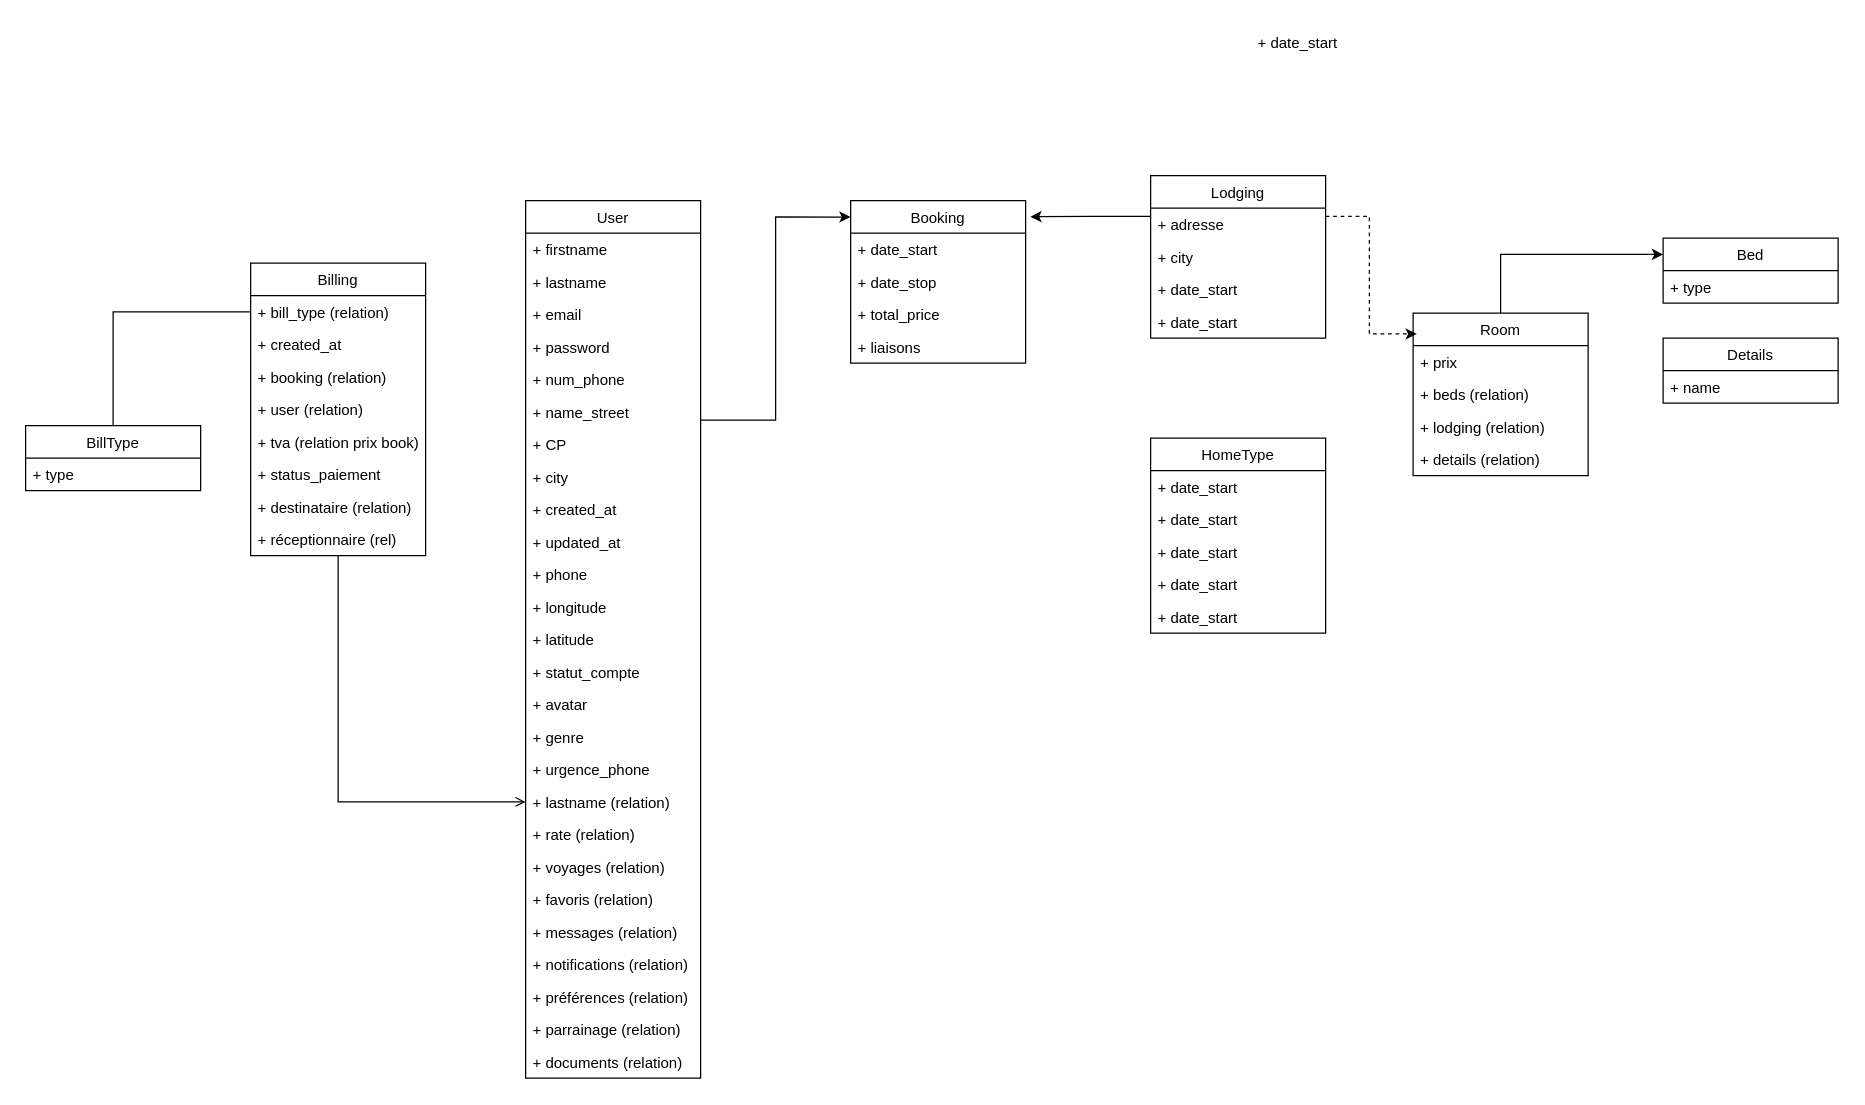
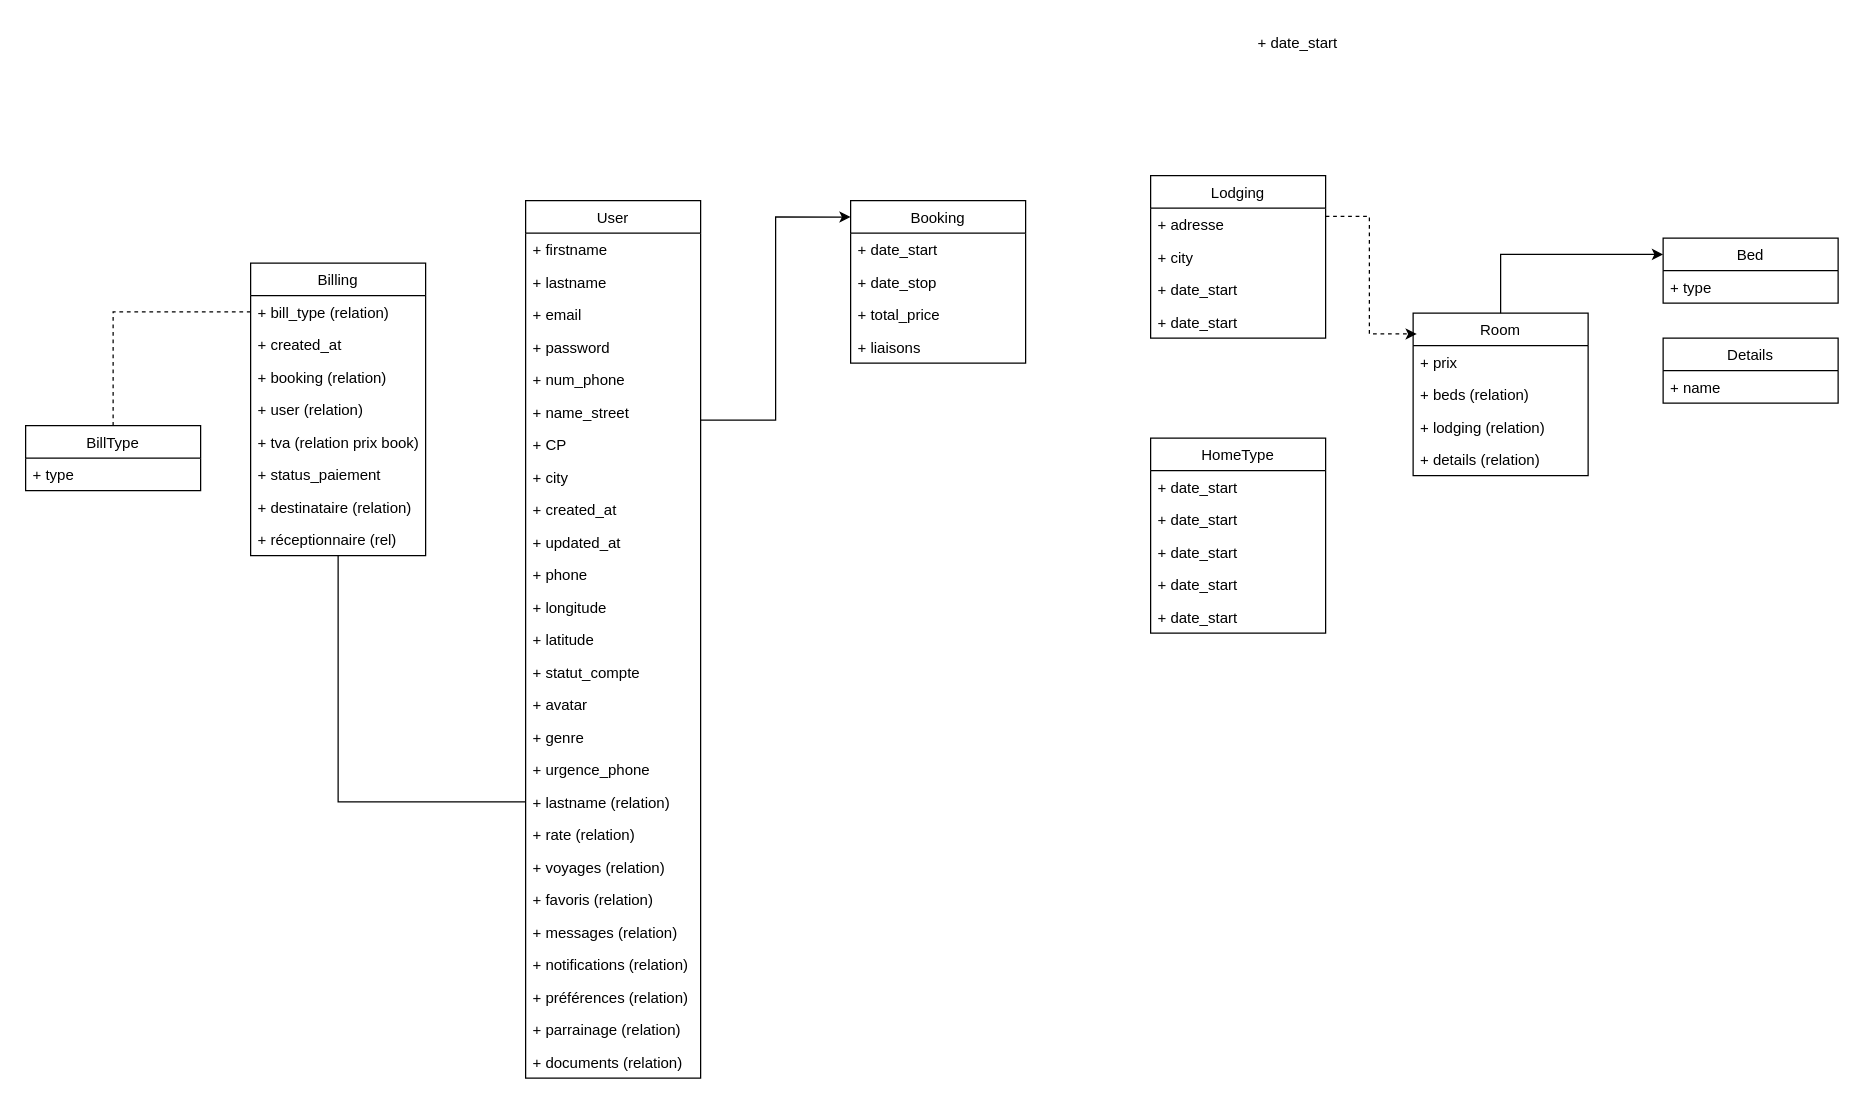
(1095, 216) -> none
(125, 312) -> (125, 312)
(519, 802) -> (520, 802)
